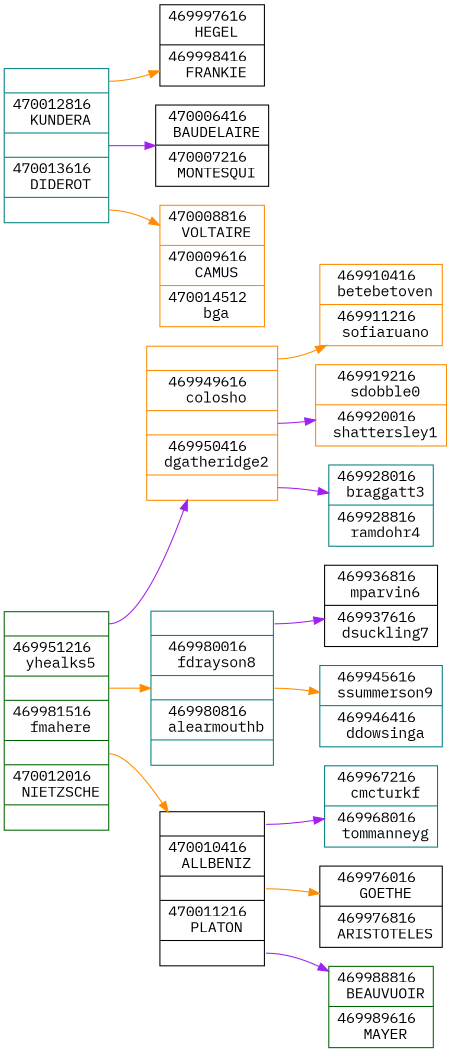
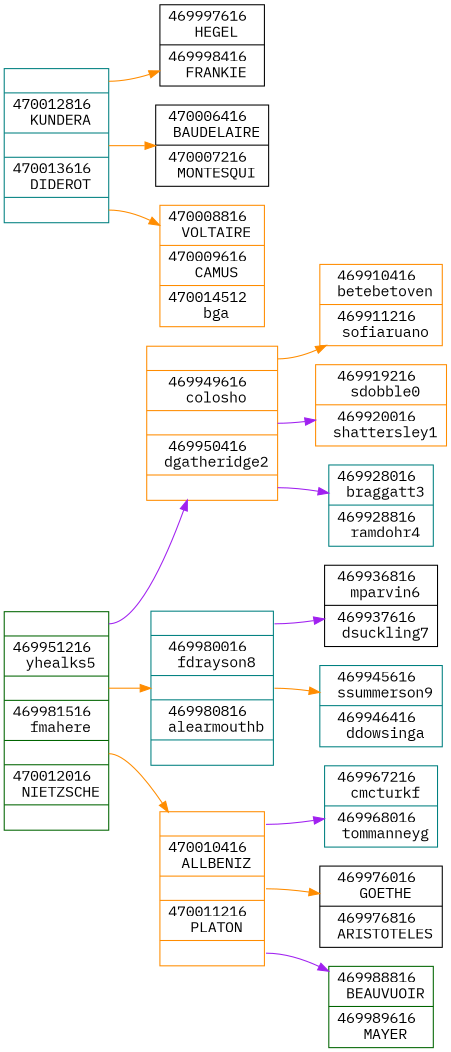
(127, 146) -> (127, 146)
(212, 889) -> (212, 889)
